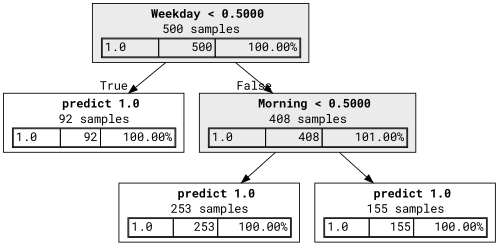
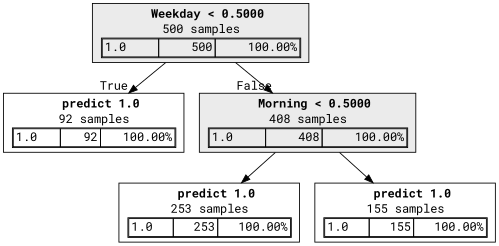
(379, 137) -> (379, 137)
